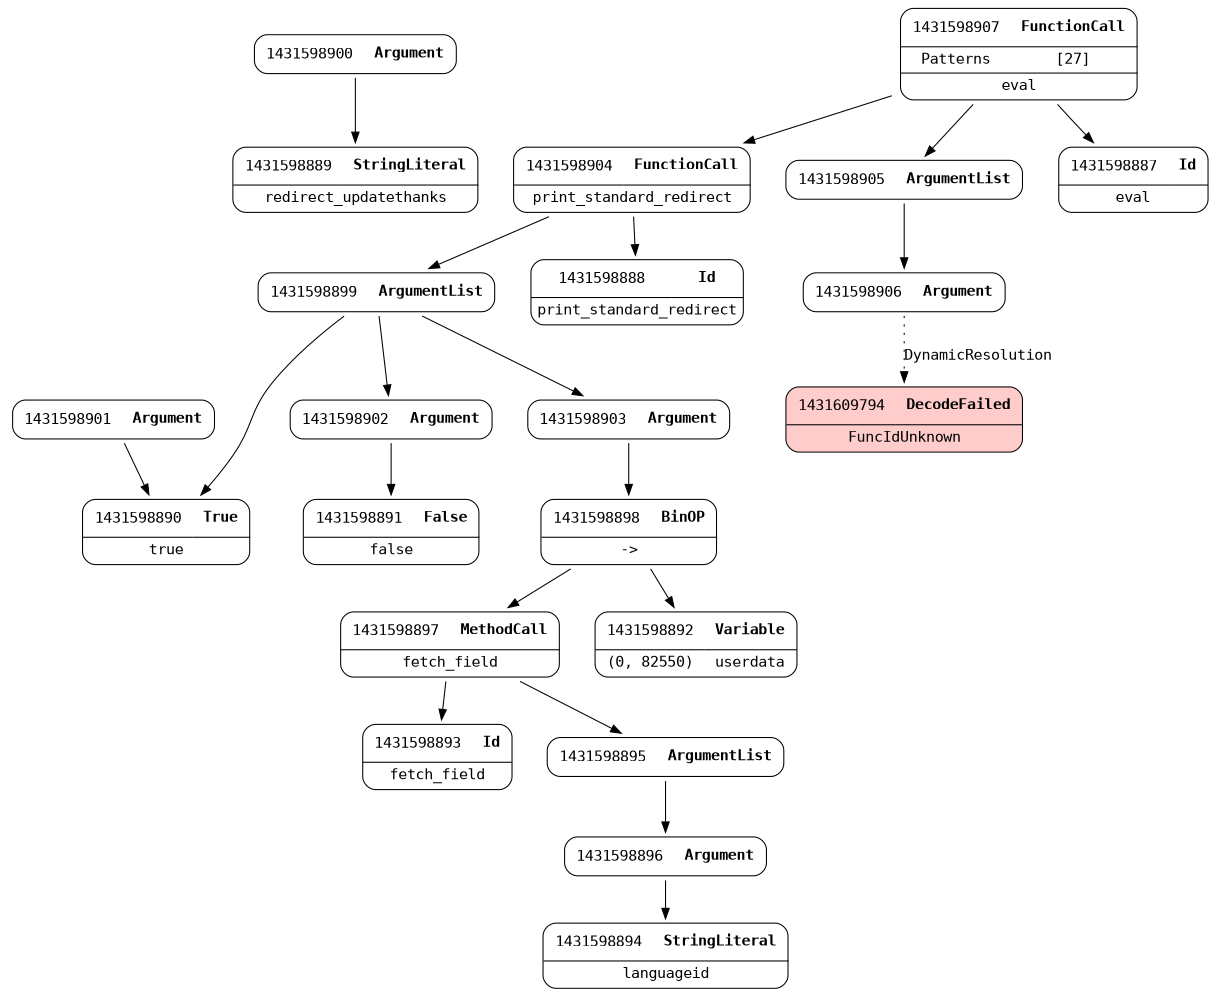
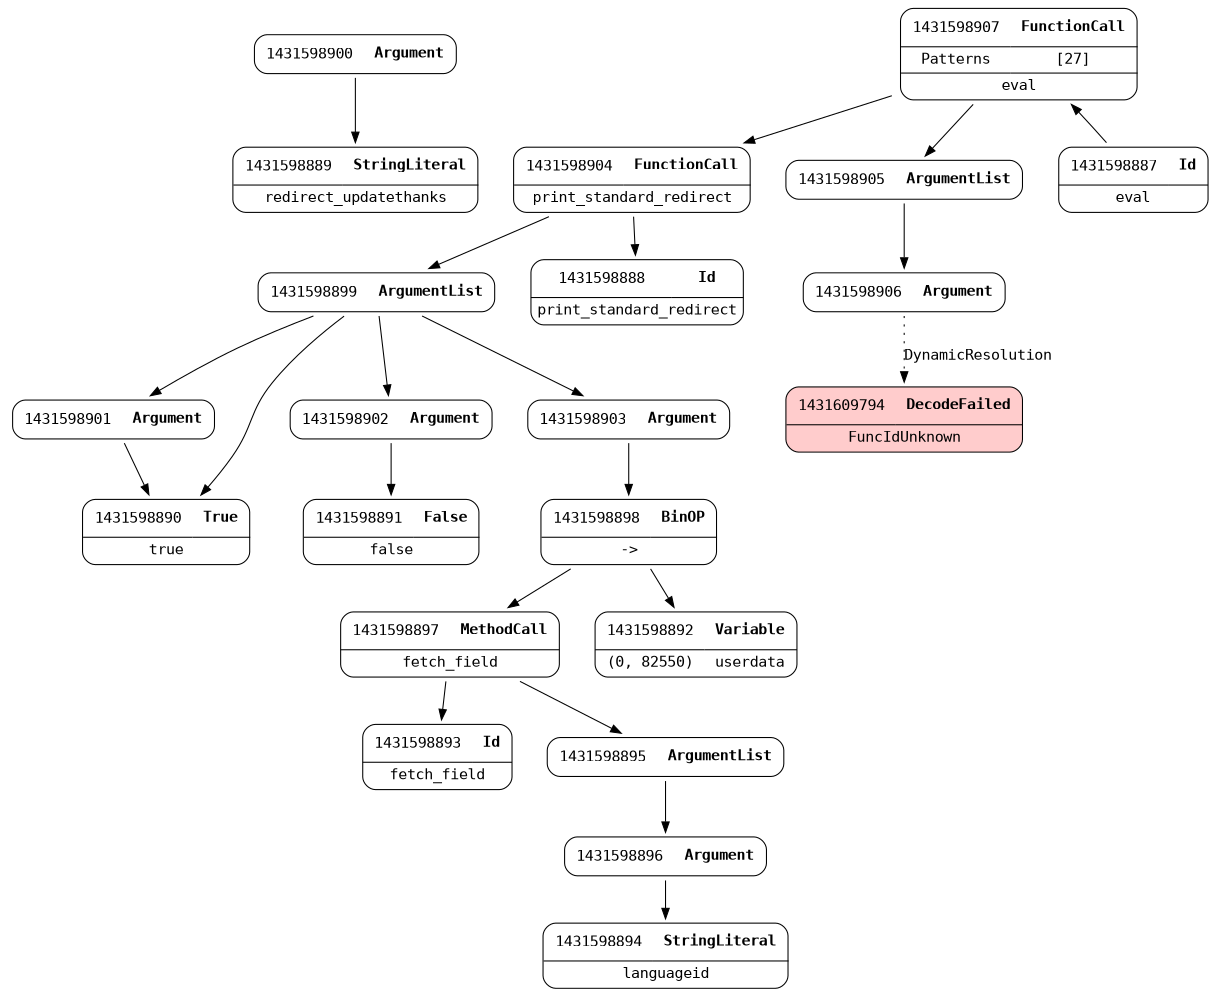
(1072, 120) -> (1093, 127)
none -> (235, 349)
